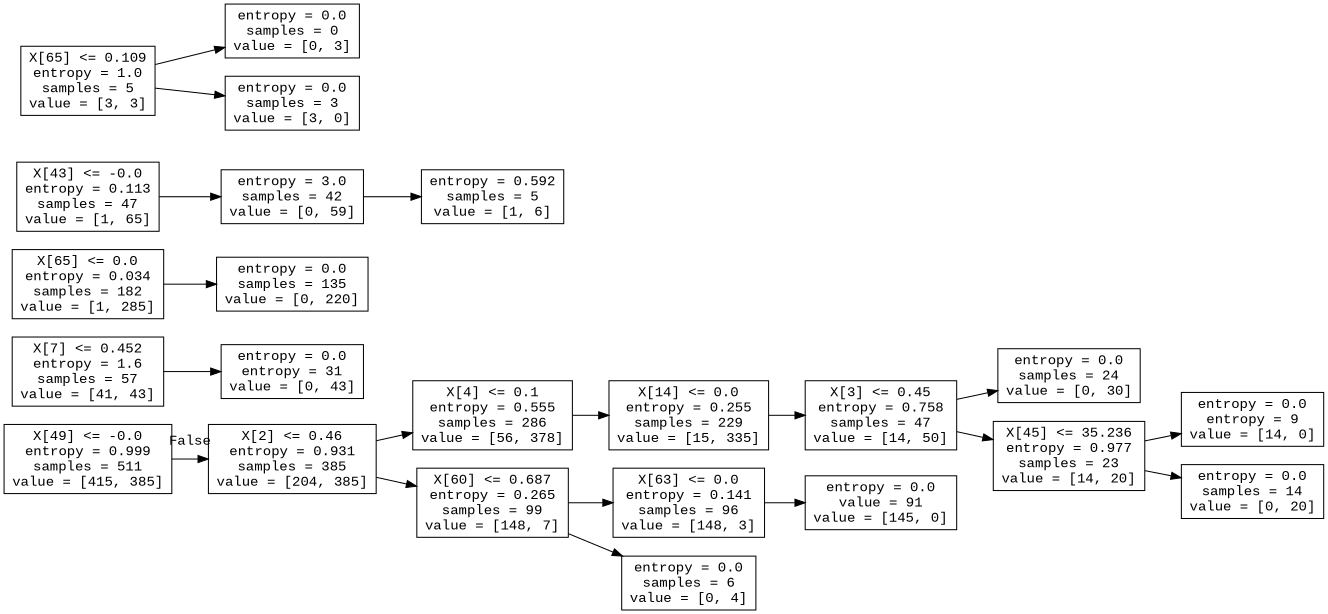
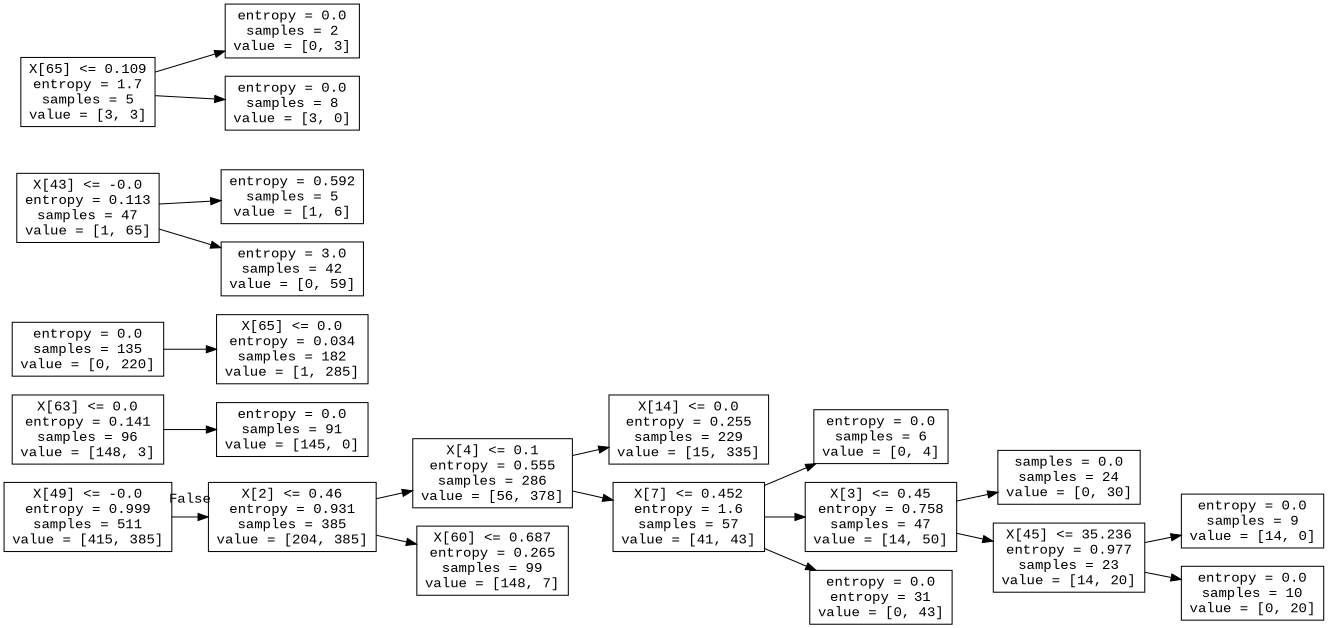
(292, 31) -> (292, 31)
(88, 81) -> (88, 92)
(292, 103) -> (292, 103)
(387, 197) -> (185, 203)
(185, 284) -> (185, 349)
(1069, 376) -> (1069, 477)
(782, 415) -> (780, 517)
(1253, 419) -> (1253, 521)
(1253, 492) -> (1253, 593)
none -> (588, 494)
(586, 503) -> none
(881, 503) -> (292, 430)
(591, 543) -> (786, 477)
